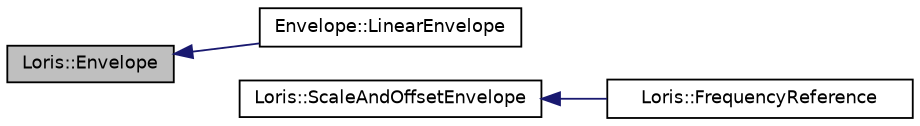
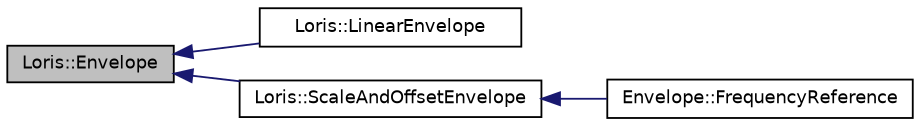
(391, 27) -> (391, 27)
none -> (216, 79)
(760, 99) -> (760, 99)
